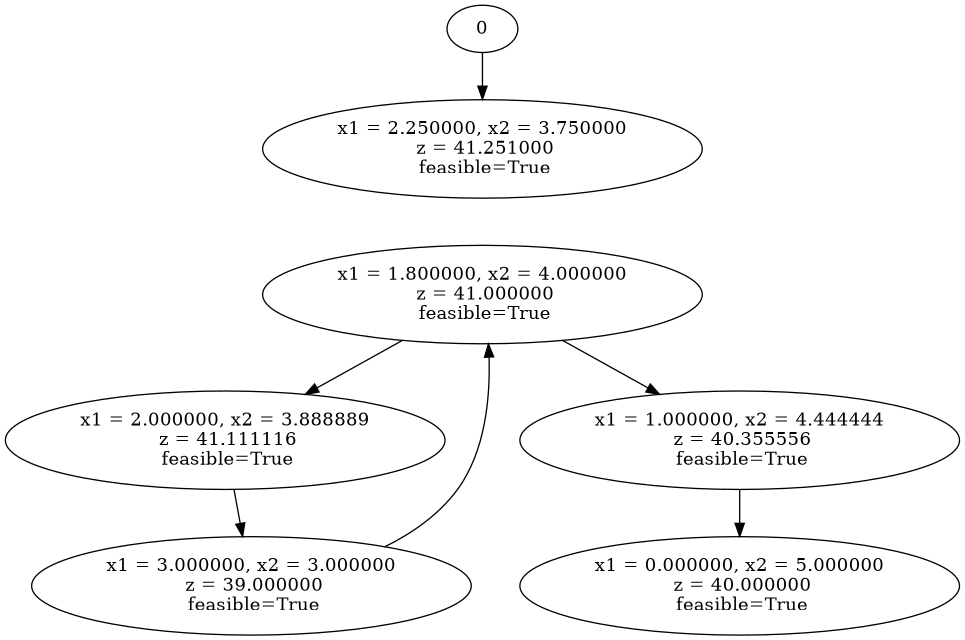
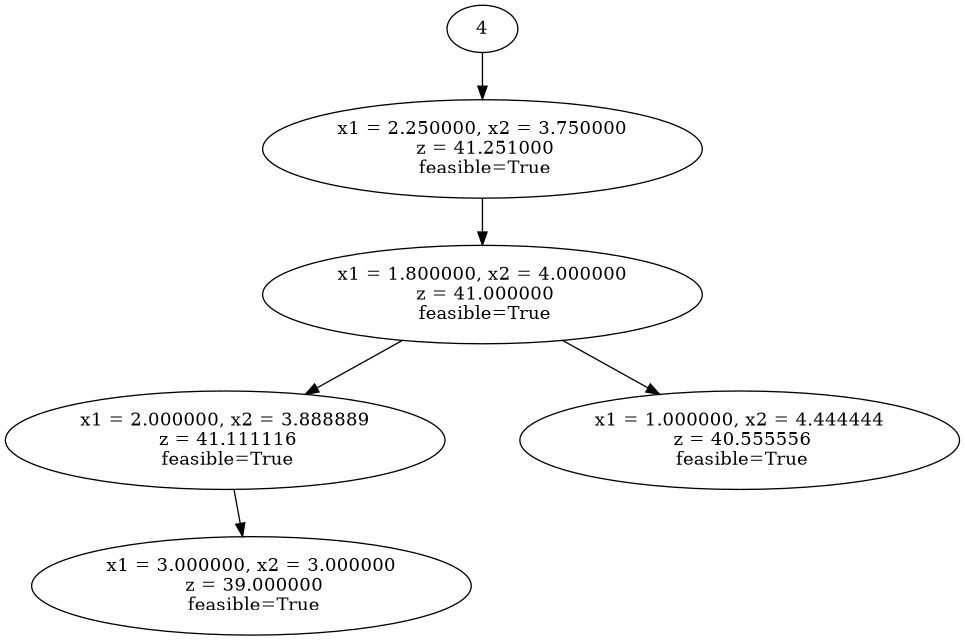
(482, 29) -> (482, 29)
(740, 440) -> (740, 440)
(469, 470) -> (482, 215)
(740, 586) -> none
